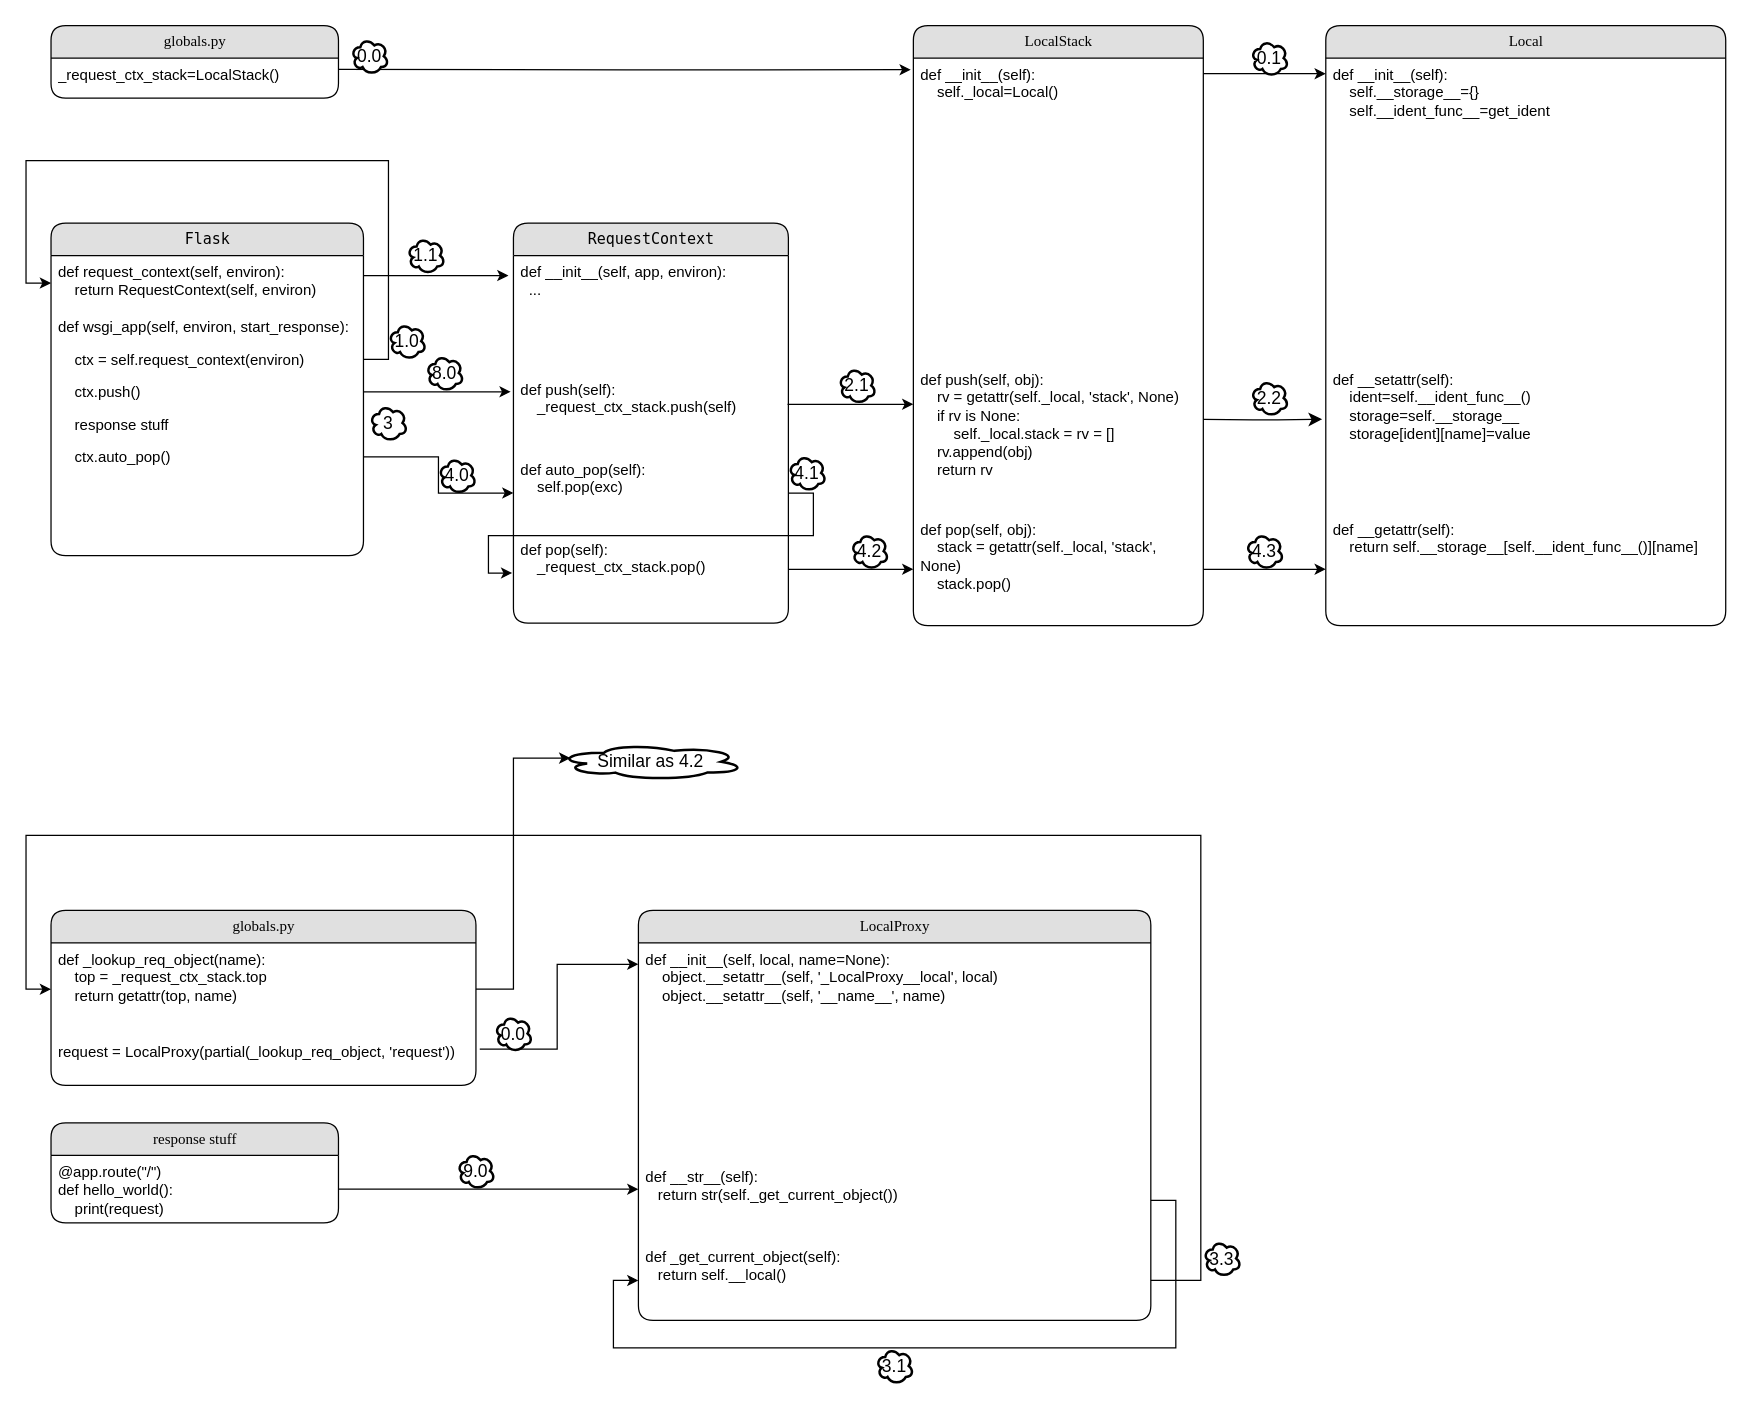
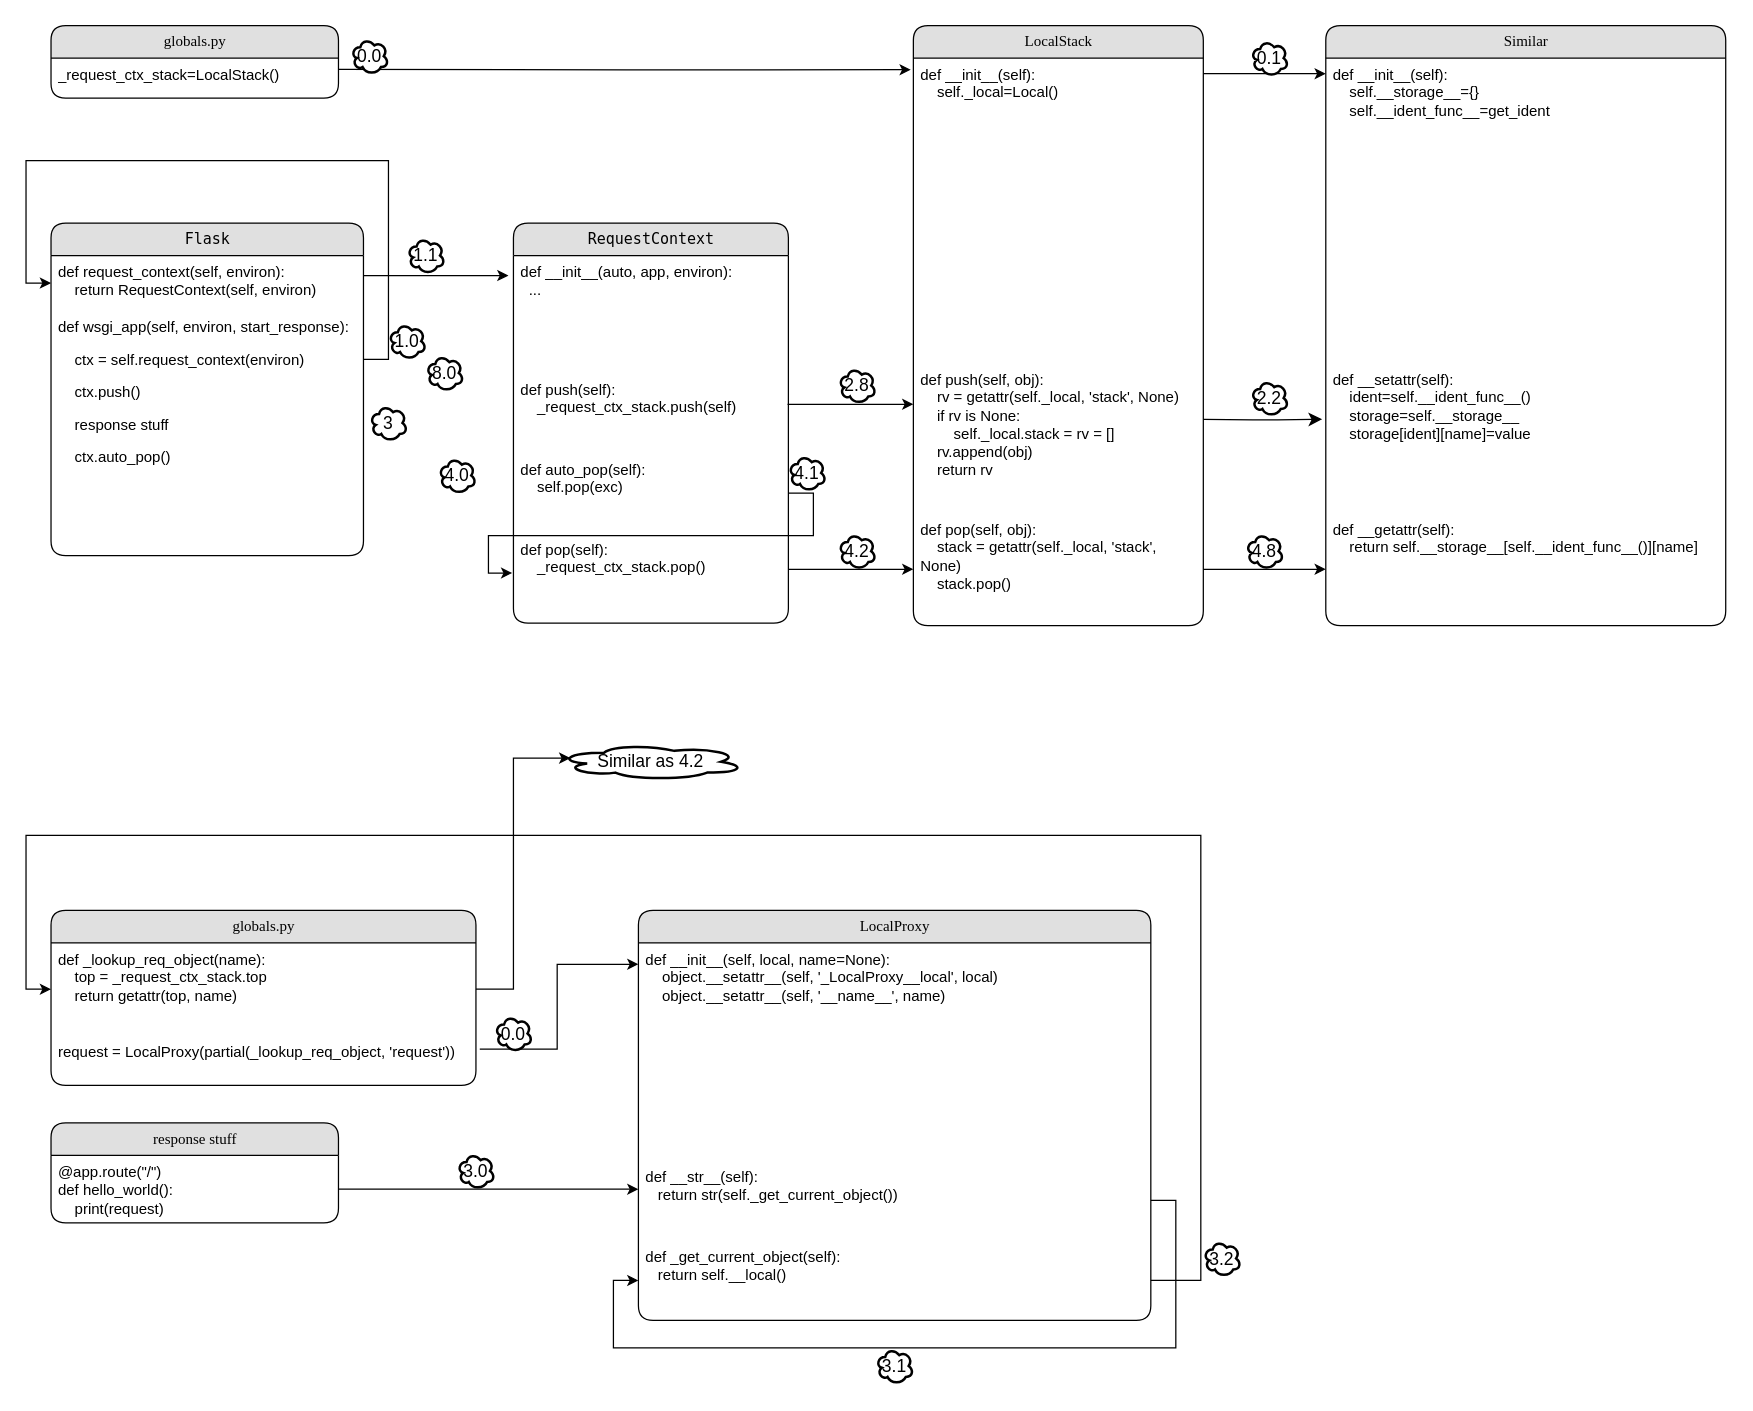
(1526, 42) -> (1526, 42)
(640, 282) -> (642, 282)
(857, 386) -> (857, 386)
(432, 392) -> none
(438, 471) -> none
(869, 551) -> (857, 551)
(1264, 552) -> (1264, 552)
(476, 1172) -> (476, 1172)
(1222, 1259) -> (1222, 1259)
